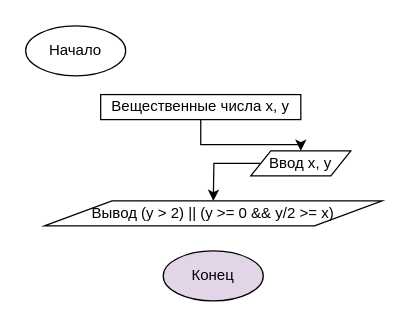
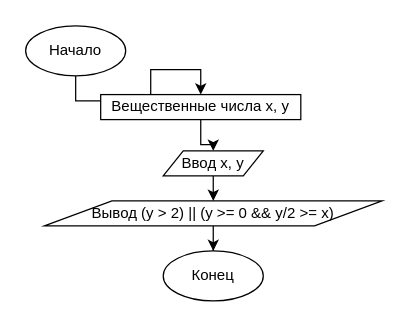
none -> (172, 69)
(301, 163) -> (213, 163)
none -> (213, 243)
(213, 276) -> (213, 276)
